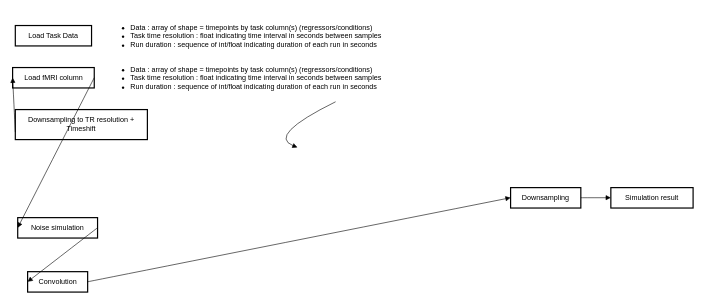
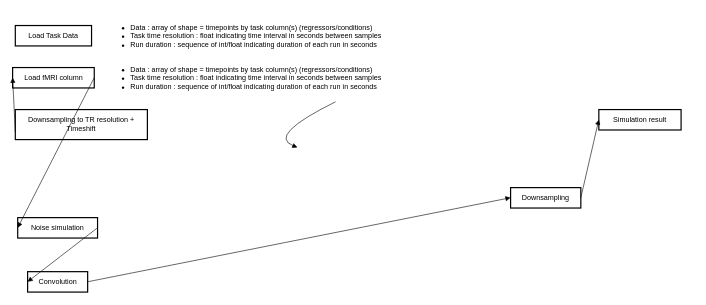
(652, 198) -> (640, 120)
